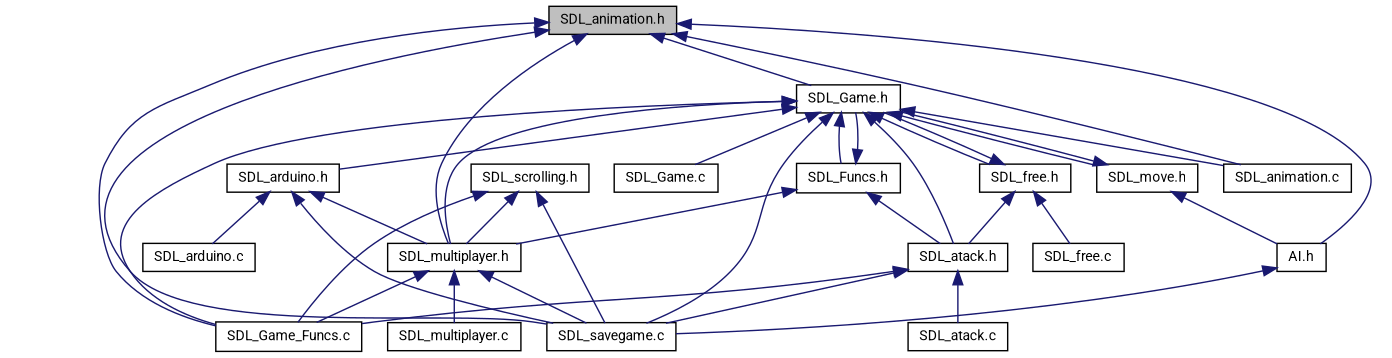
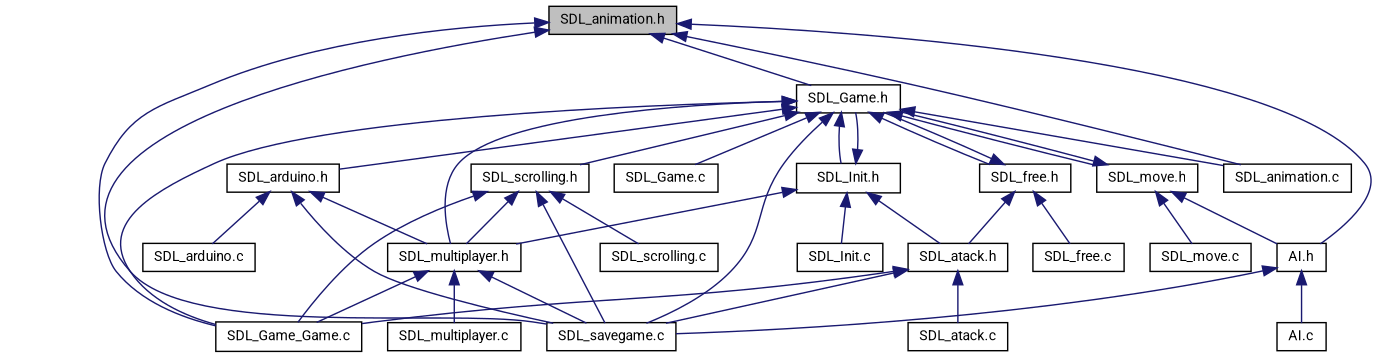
(465, 127) -> none
(848, 178) -> (848, 178)
(922, 178) -> (682, 140)
none -> (659, 257)
none -> (840, 257)
none -> (1201, 257)
(289, 337) -> (289, 337)
none -> (1302, 337)
